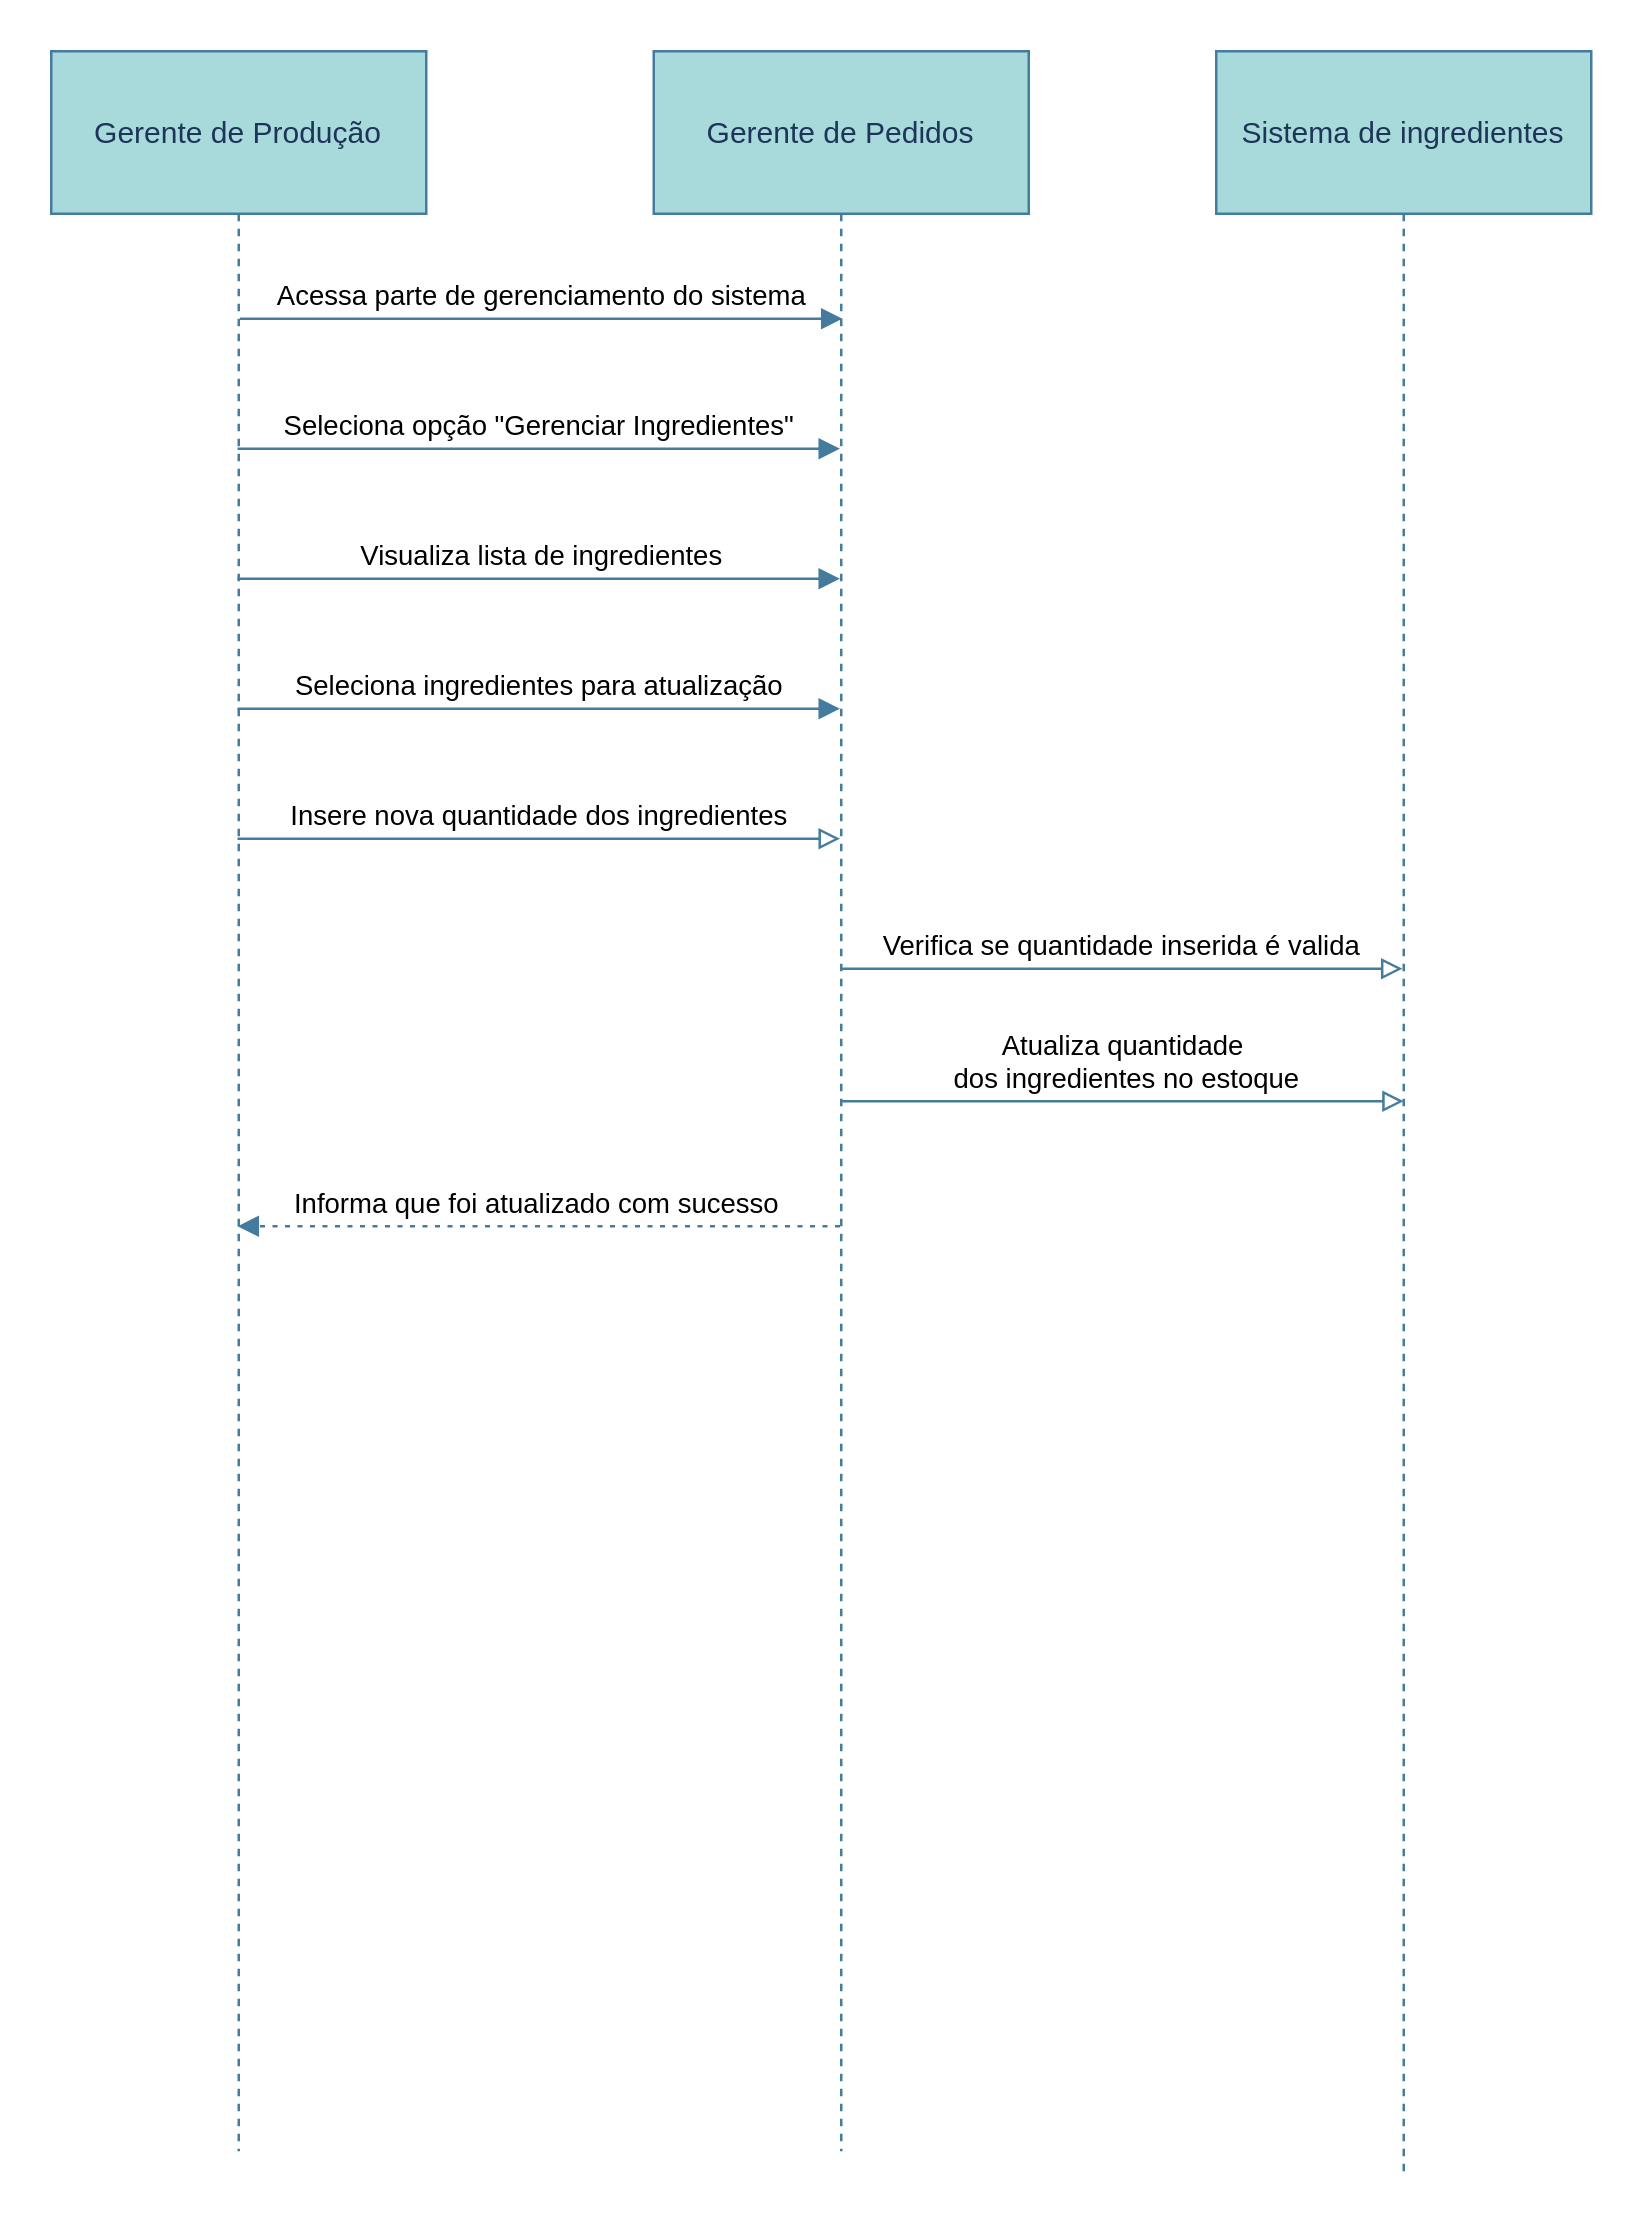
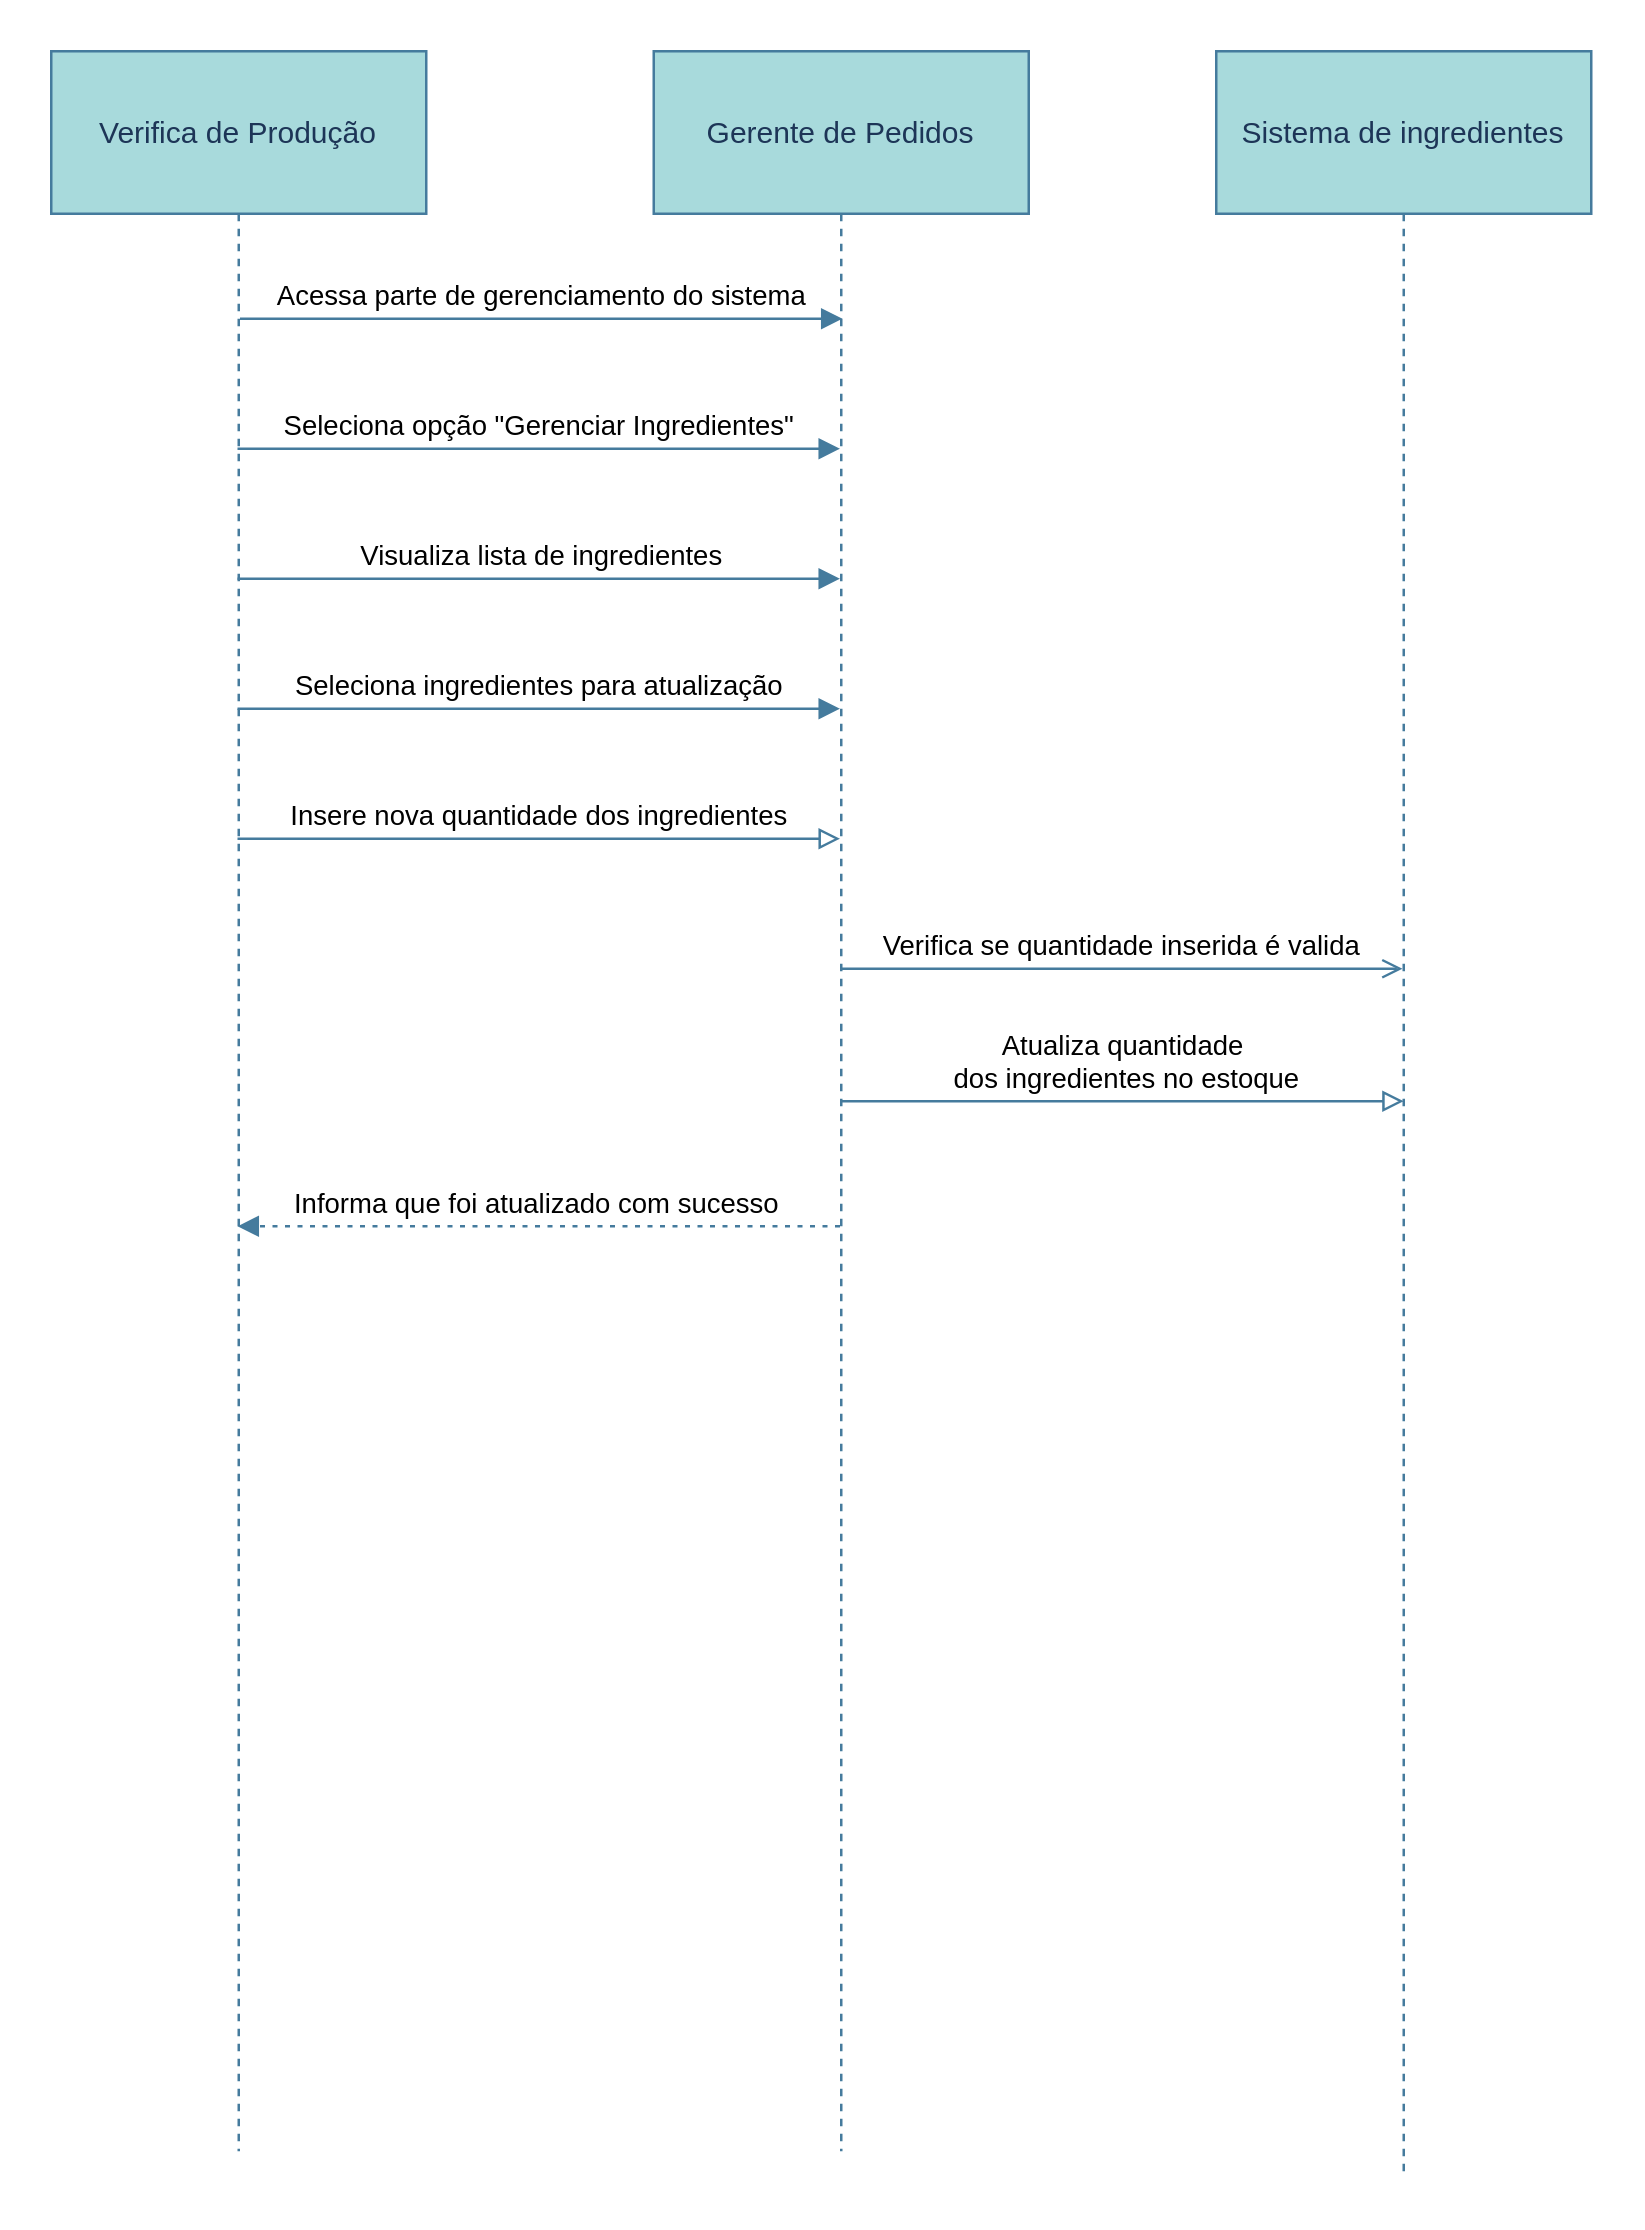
(239, 134) -> (239, 134)
(1380, 969) -> (1388, 969)
